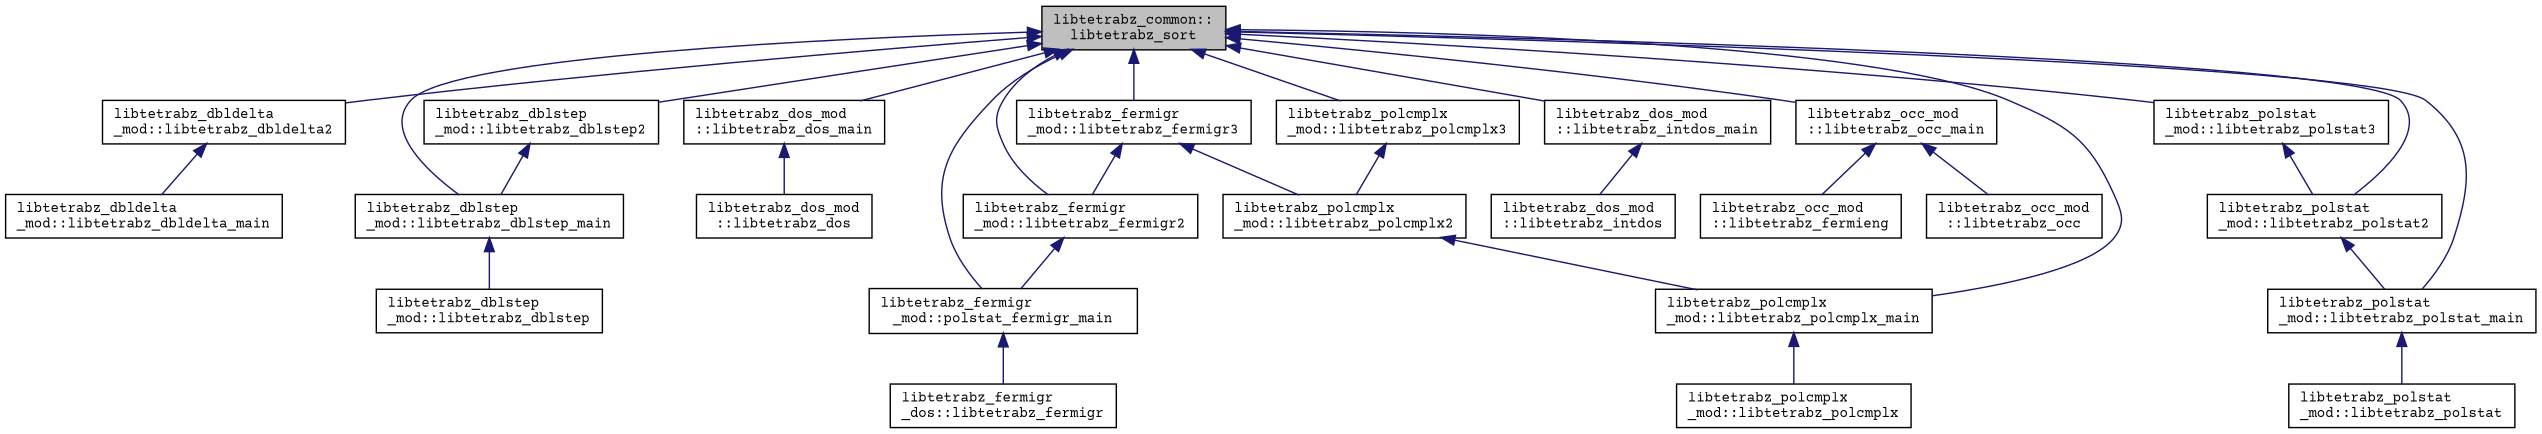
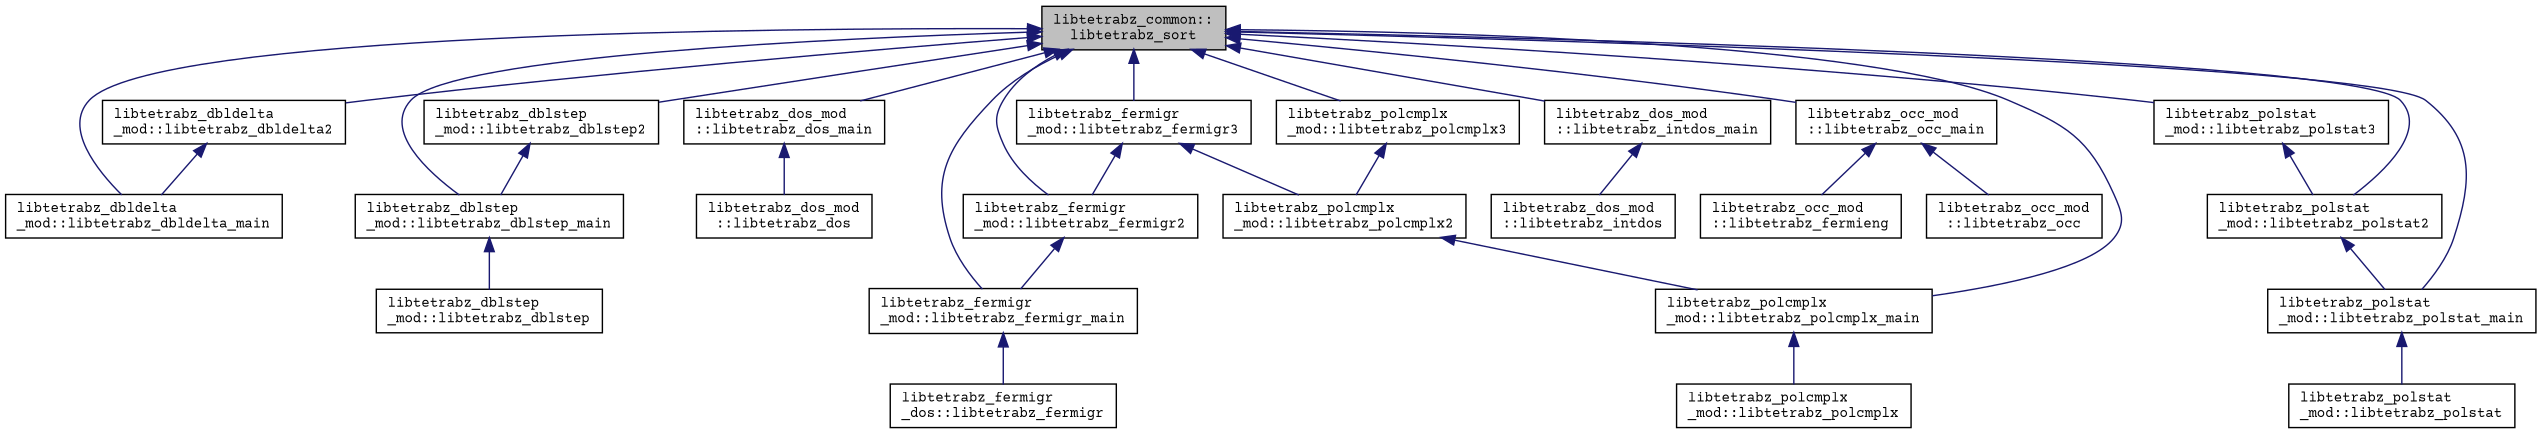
none -> (499, 38)
(1003, 311) -> (1003, 311)
